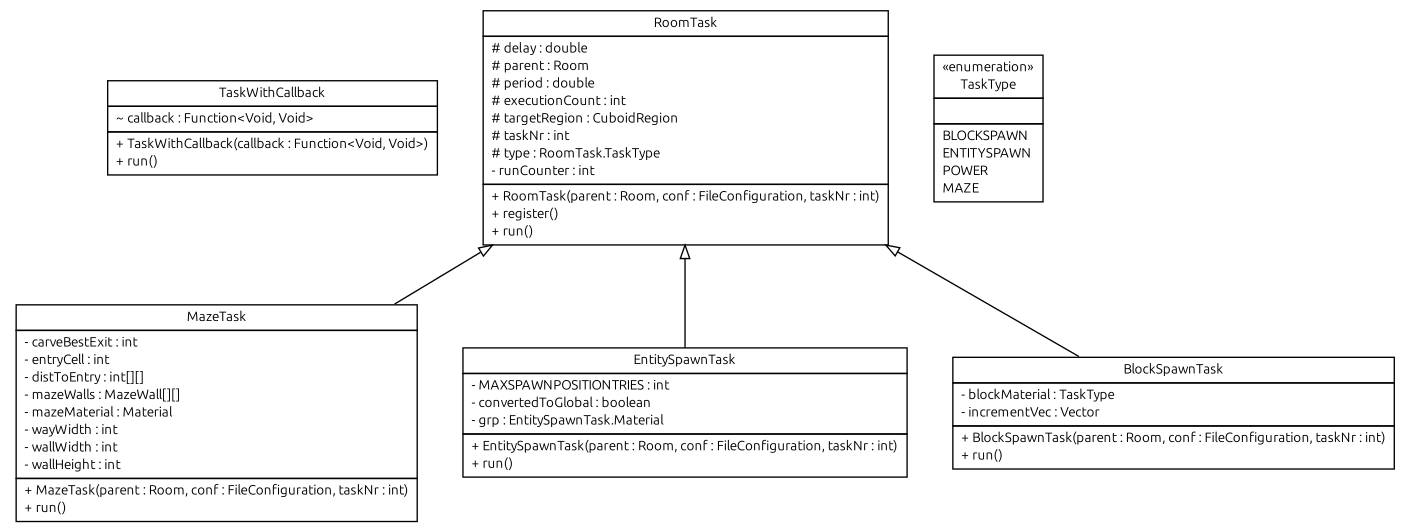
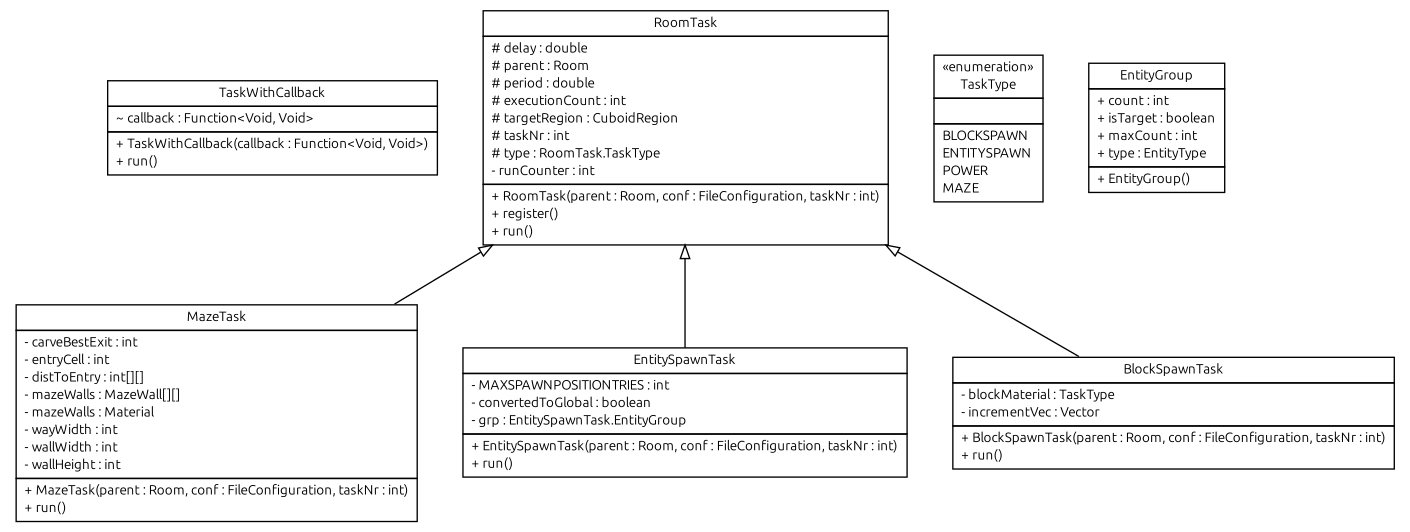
none -> (1156, 128)
(99, 412) -> (89, 412)
(568, 421) -> (579, 421)
